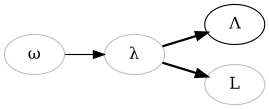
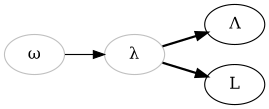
(235, 85) -> (235, 85)
